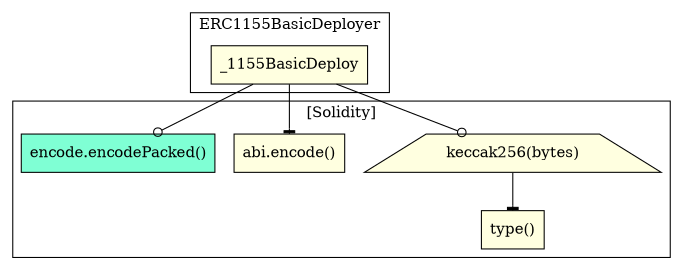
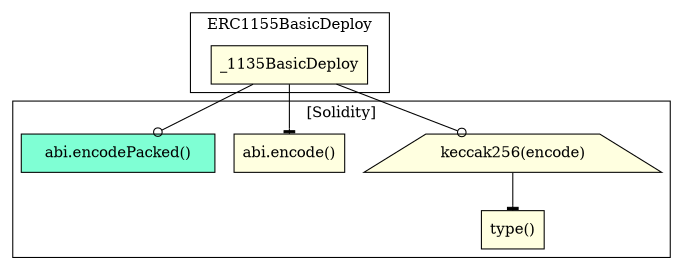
(290, 25) -> (290, 25)
(289, 65) -> (289, 65)
(118, 153) -> (118, 153)
(513, 153) -> (513, 153)
